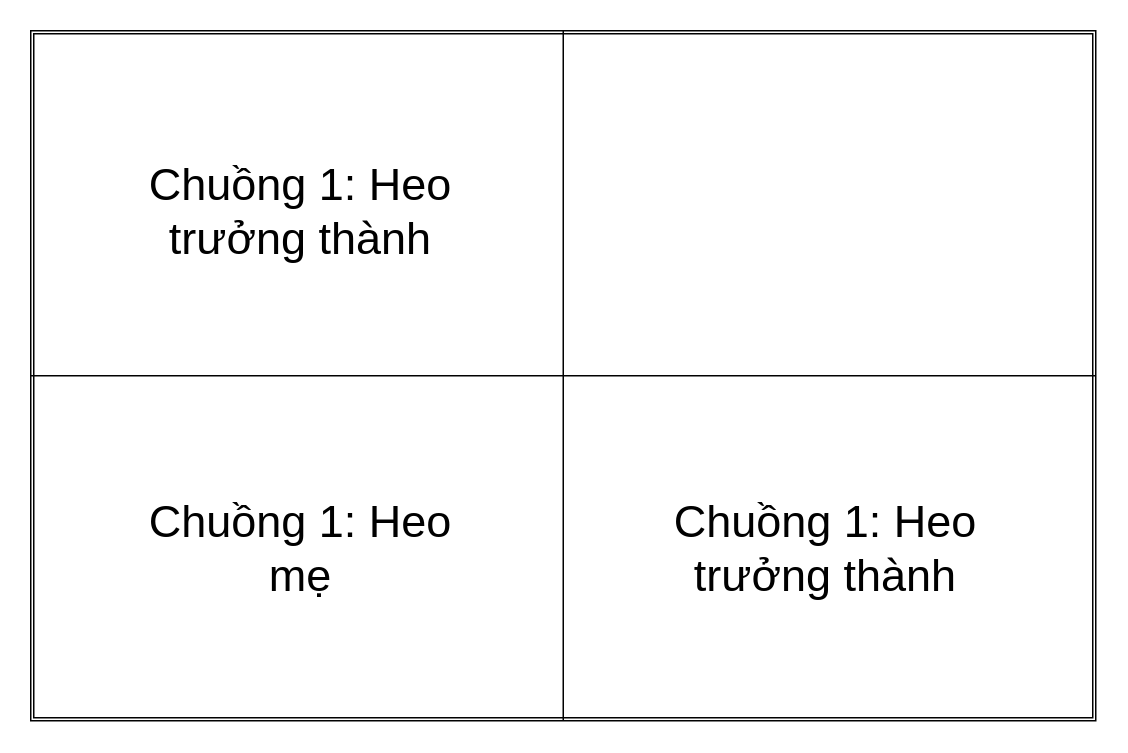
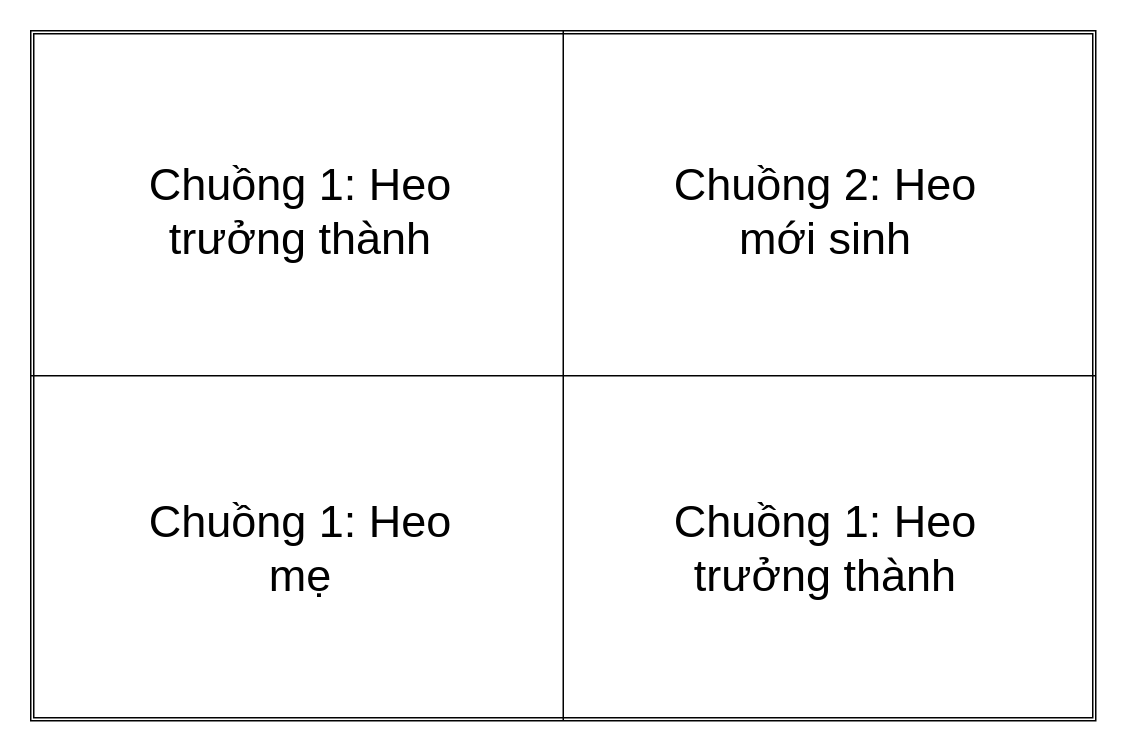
none -> (826, 211)
